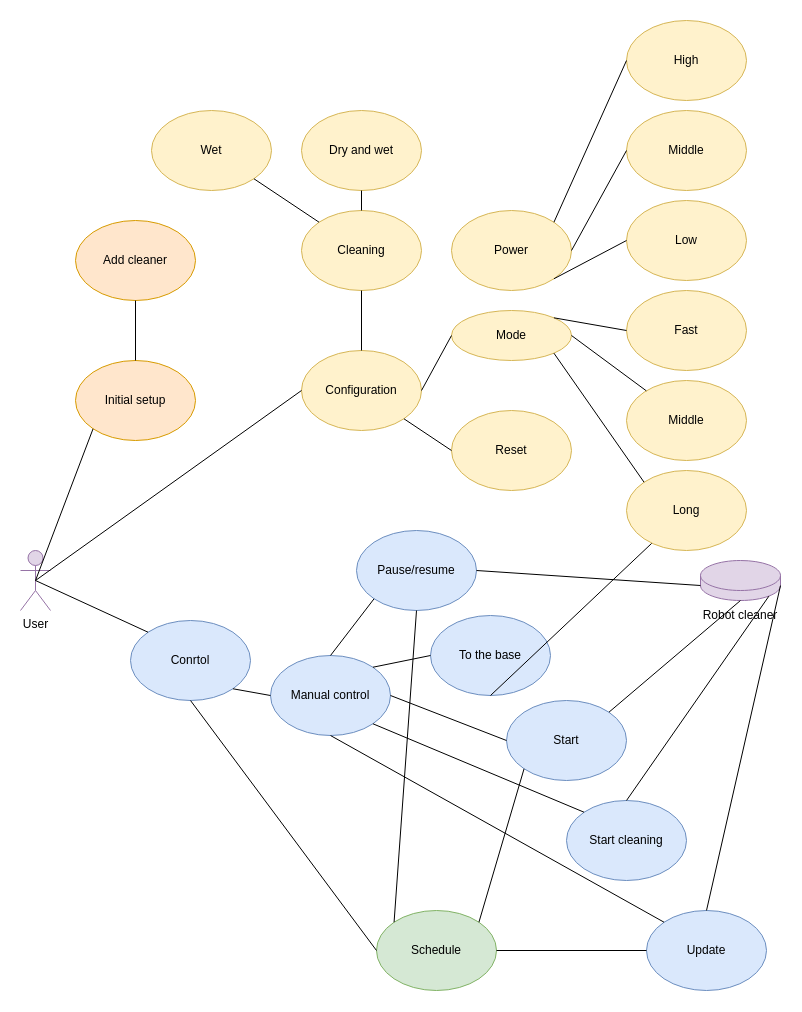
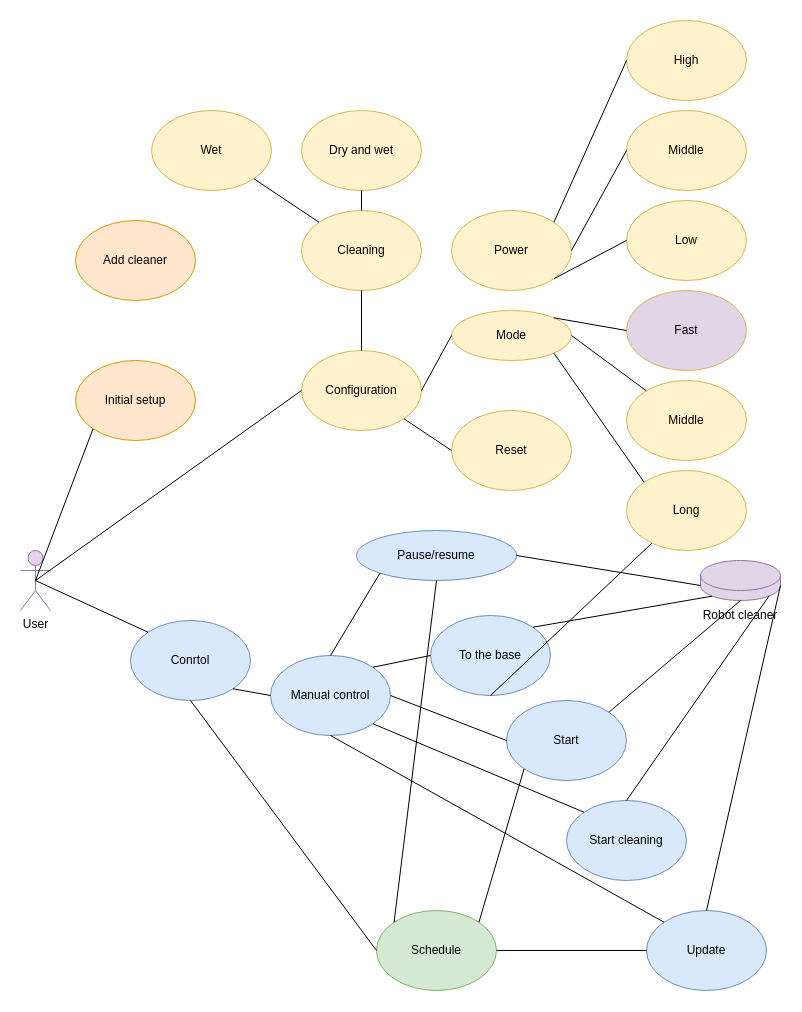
(136, 331) -> none
(687, 331) -> (687, 331)
(417, 571) -> (437, 556)
none -> (622, 612)
